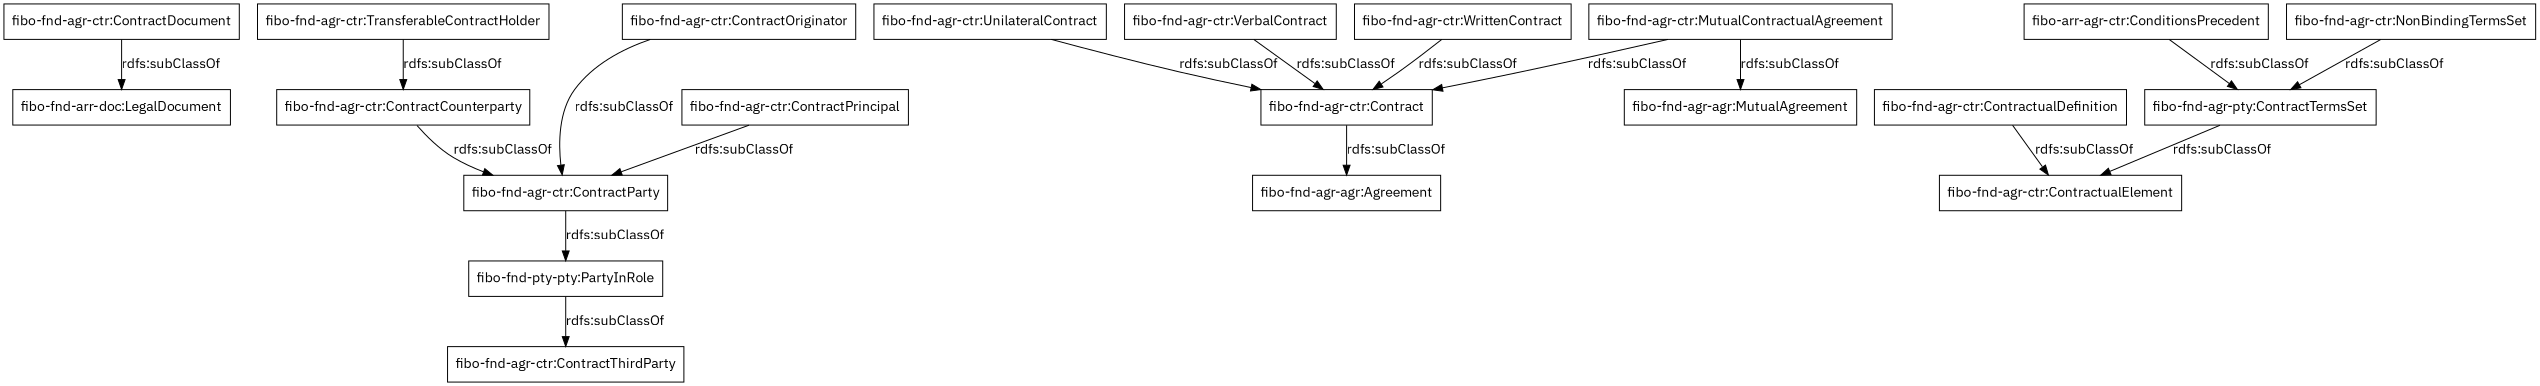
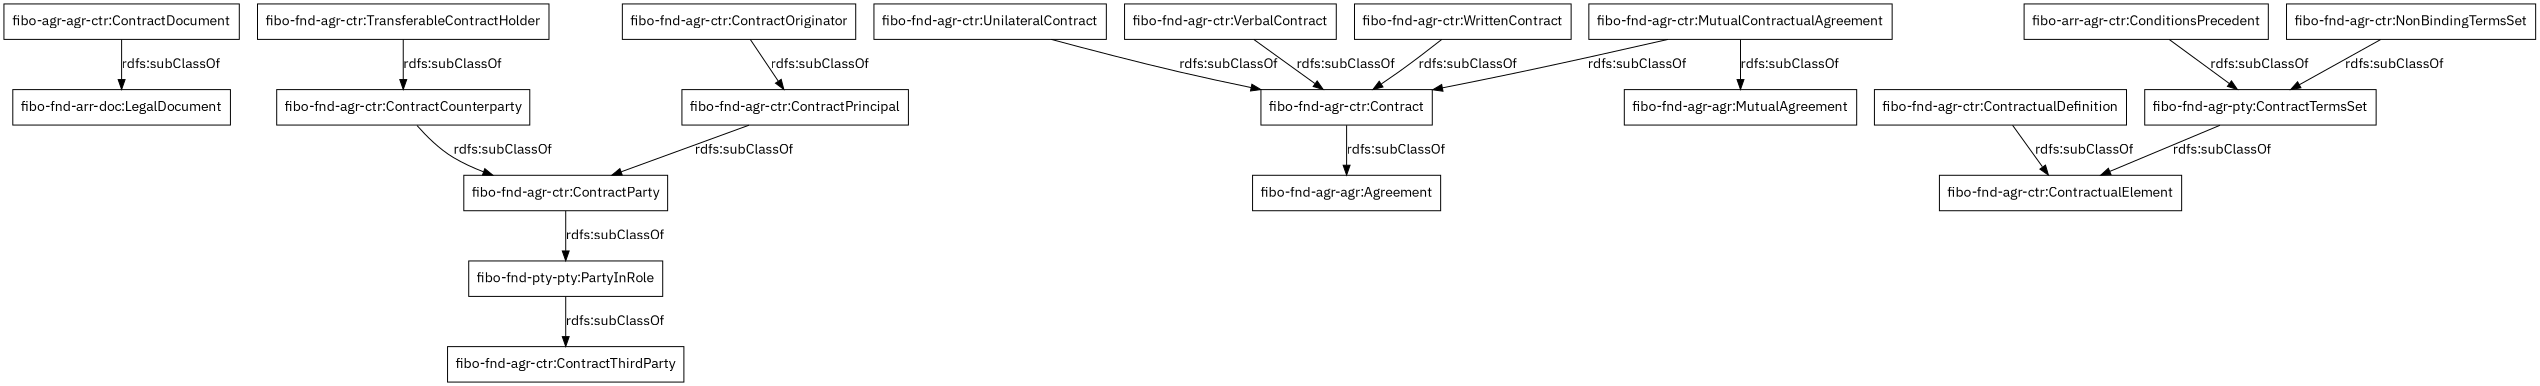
(122, 22) -> (122, 22)
(579, 84) -> (764, 60)
